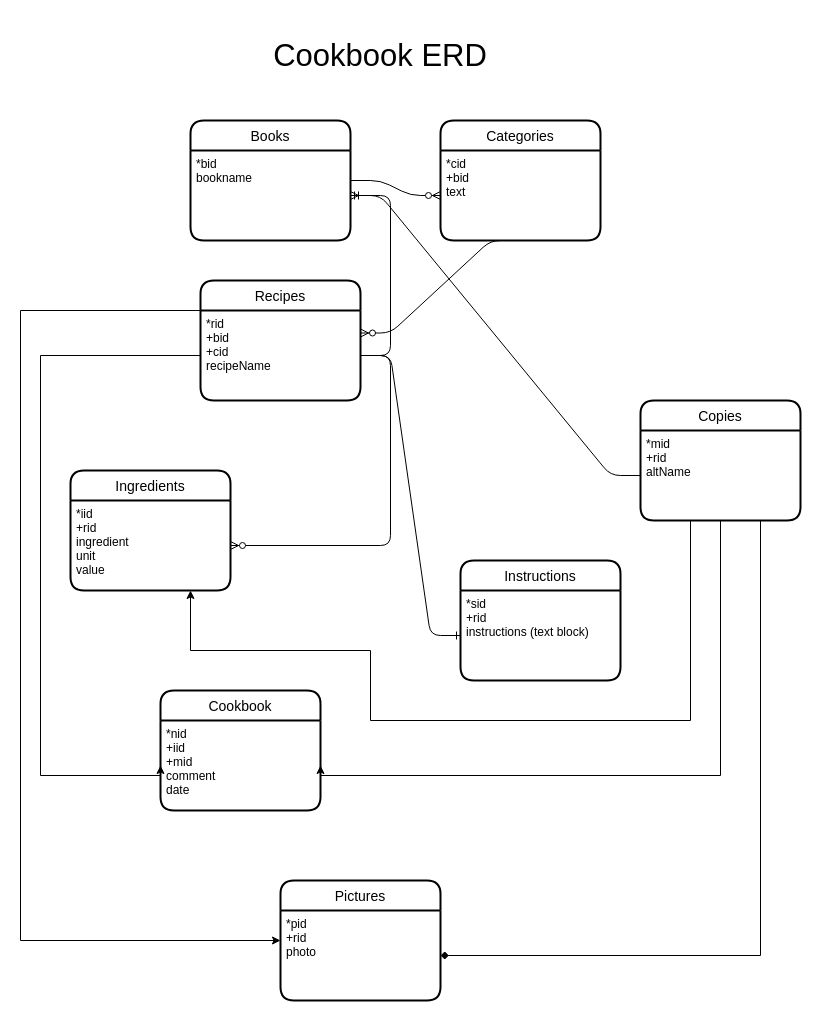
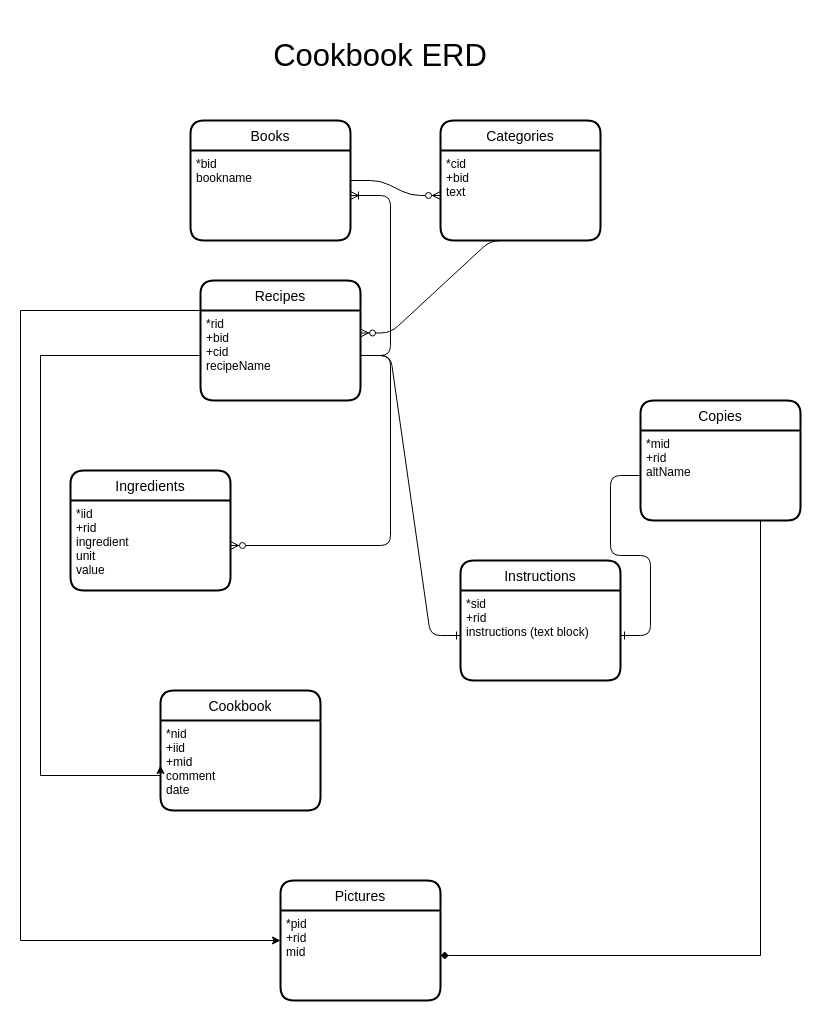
(496, 336) -> (641, 556)
(479, 721) -> none
(649, 776) -> none
(298, 924) -> (298, 924)
